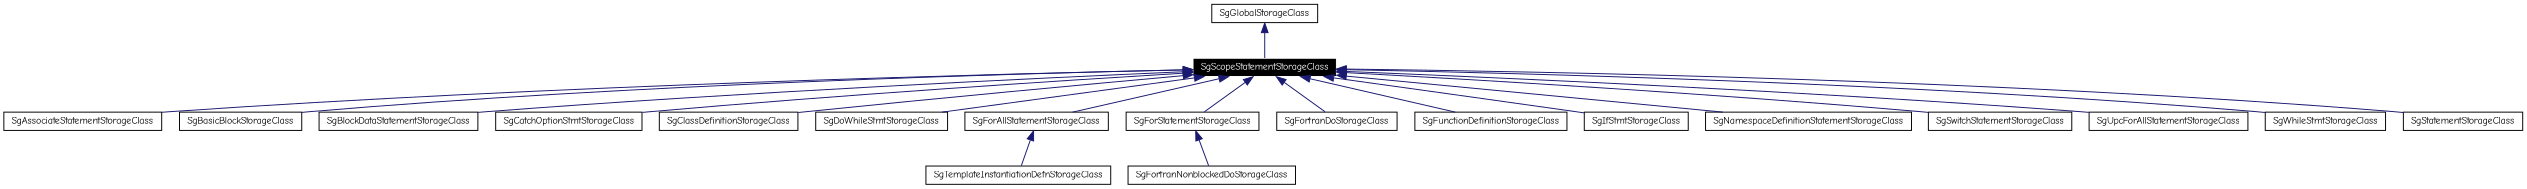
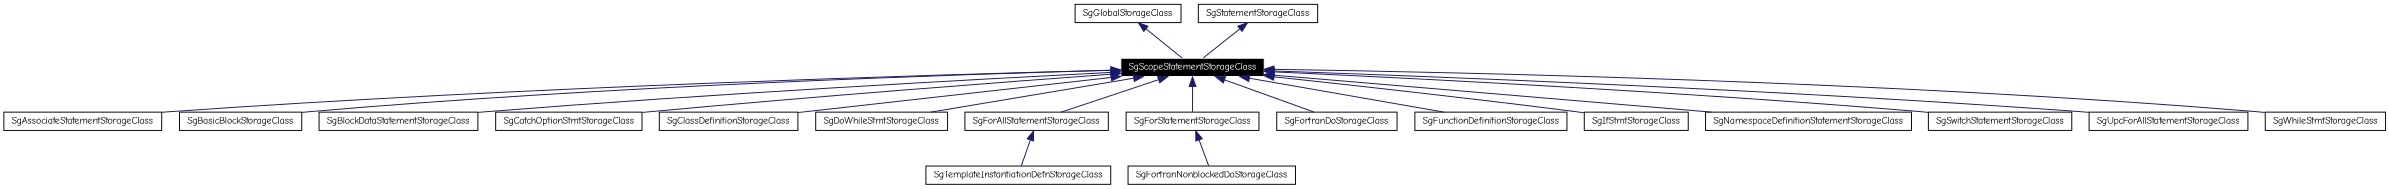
(1954, 85) -> (1222, 43)
